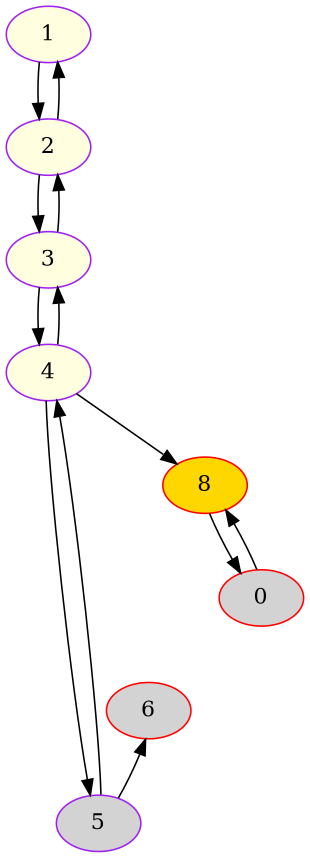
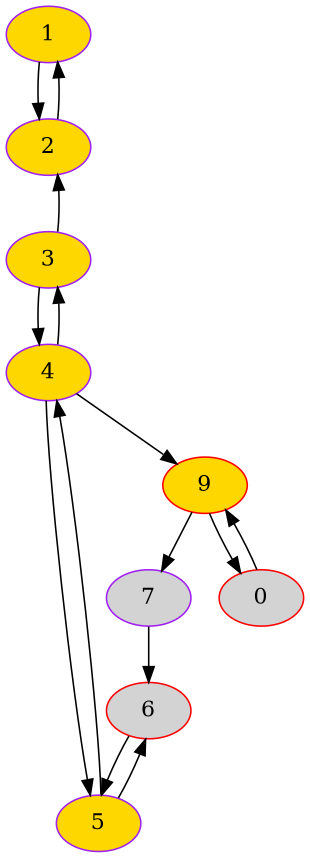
(49, 34) -> (49, 34)
(49, 147) -> (49, 147)
(38, 195) -> none
(49, 260) -> (49, 260)
(49, 373) -> (49, 373)
(205, 485) -> (205, 485)
none -> (149, 598)
none -> (117, 758)
(99, 823) -> (99, 823)
